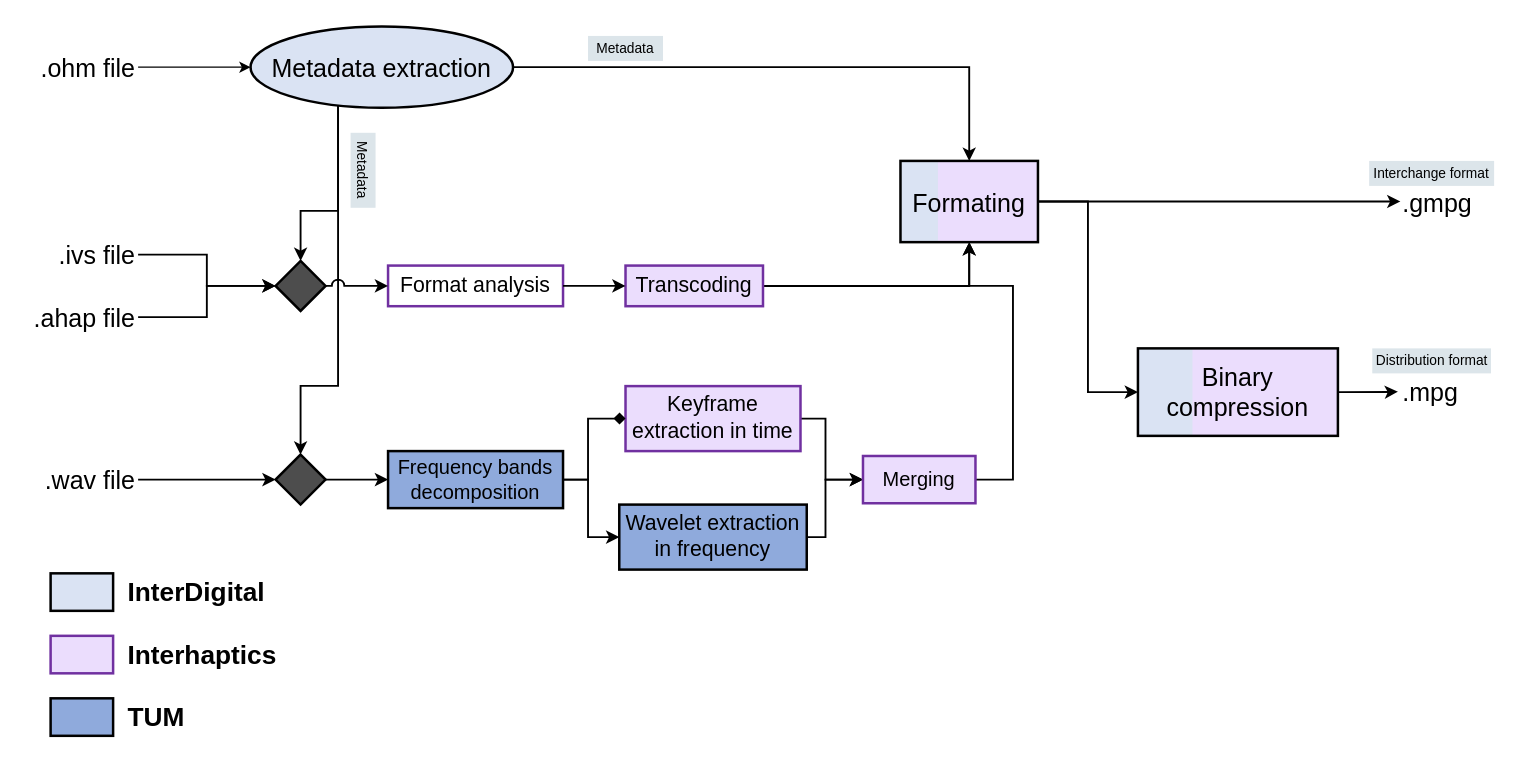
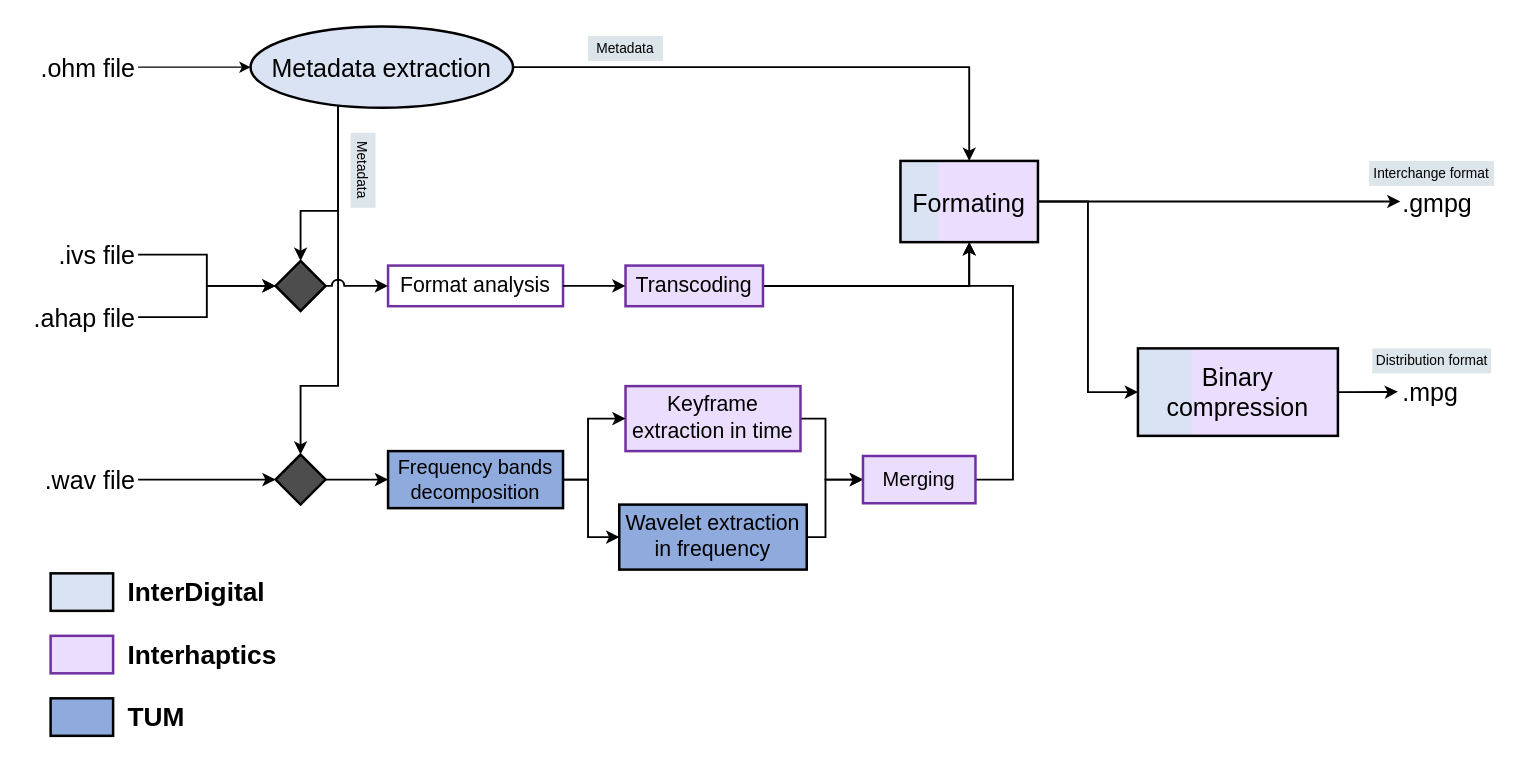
(613, 418) -> (614, 418)
